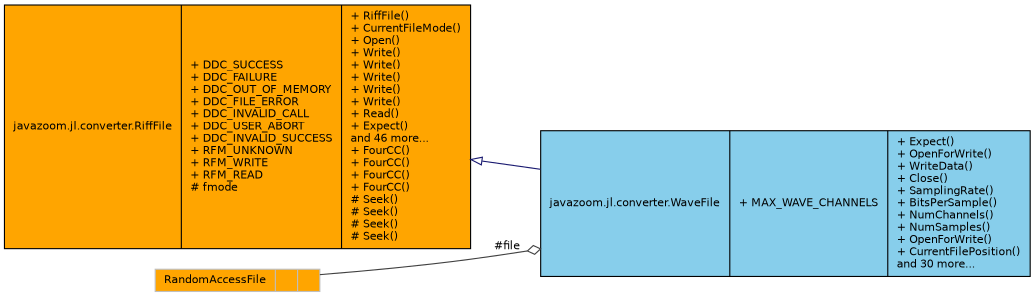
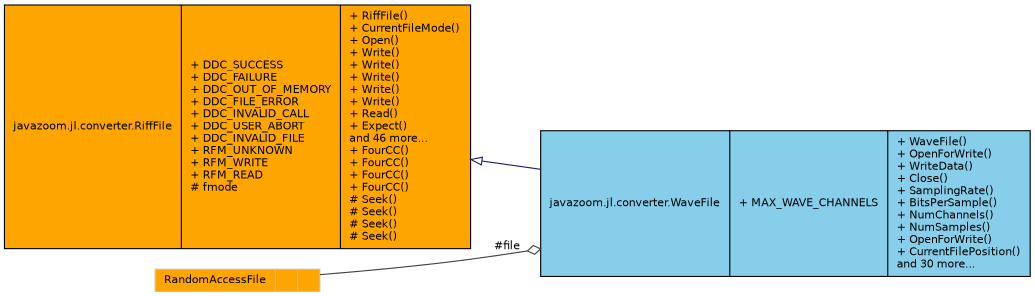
(261, 139) -> (248, 139)
(926, 142) -> (932, 142)
